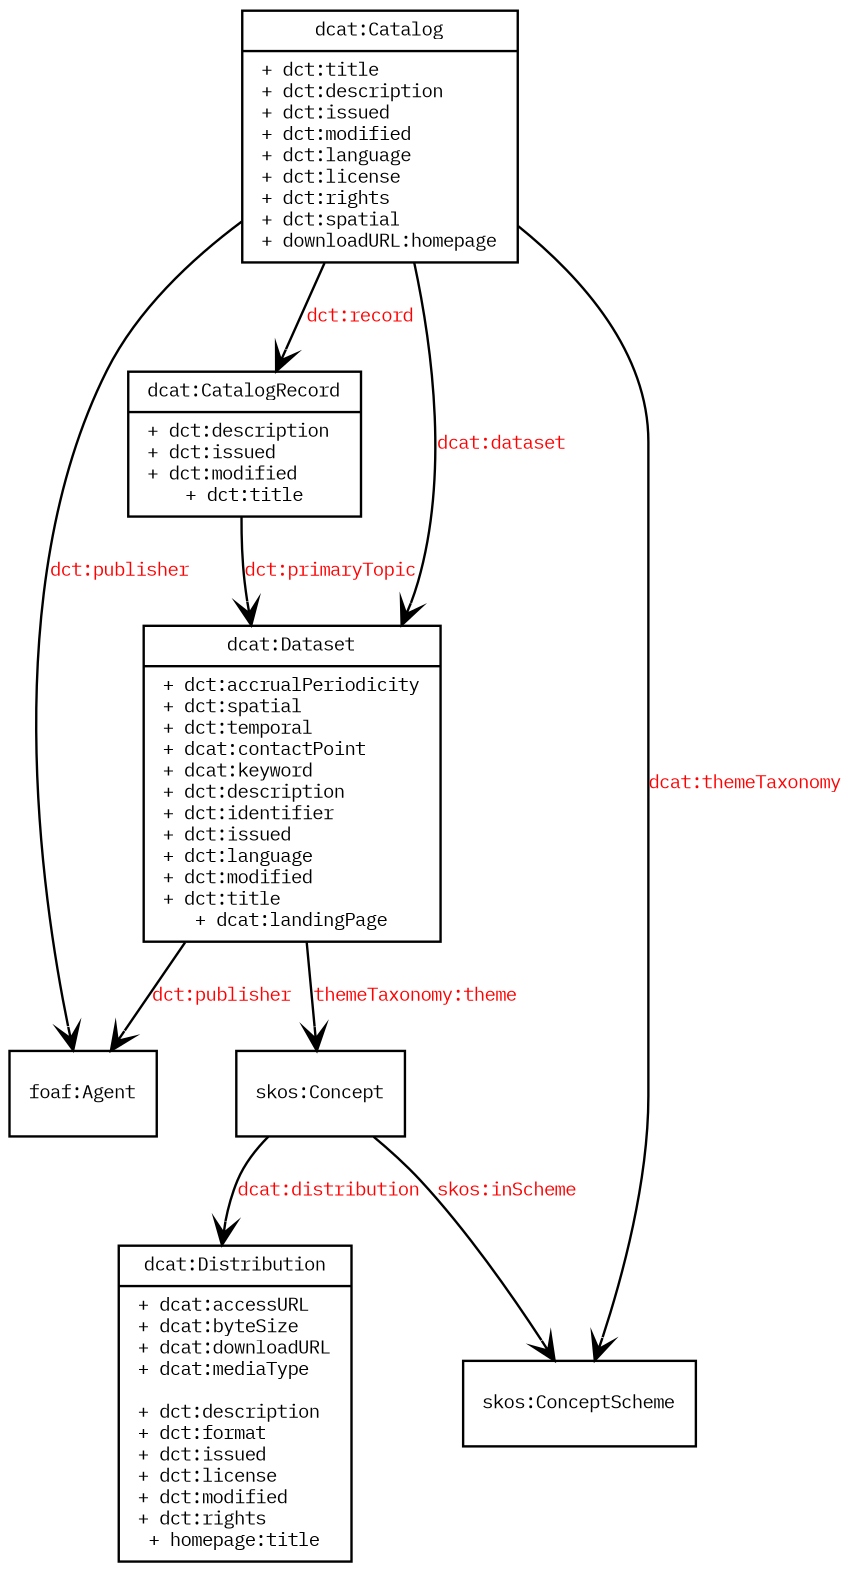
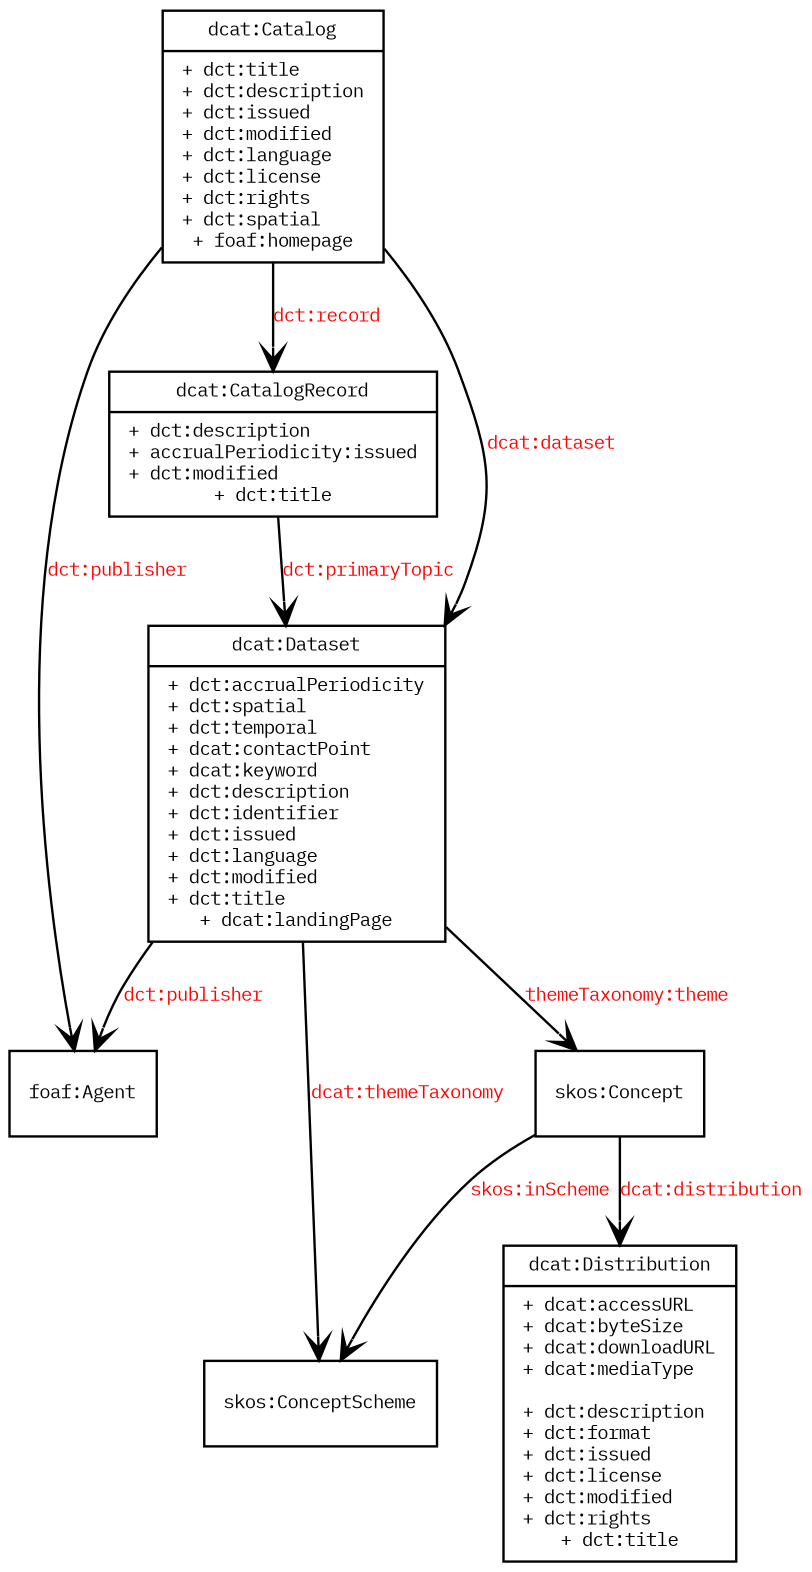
(380, 241) -> (273, 241)
(213, 452) -> (273, 452)
(648, 762) -> (311, 1139)
(235, 1540) -> (620, 1540)
